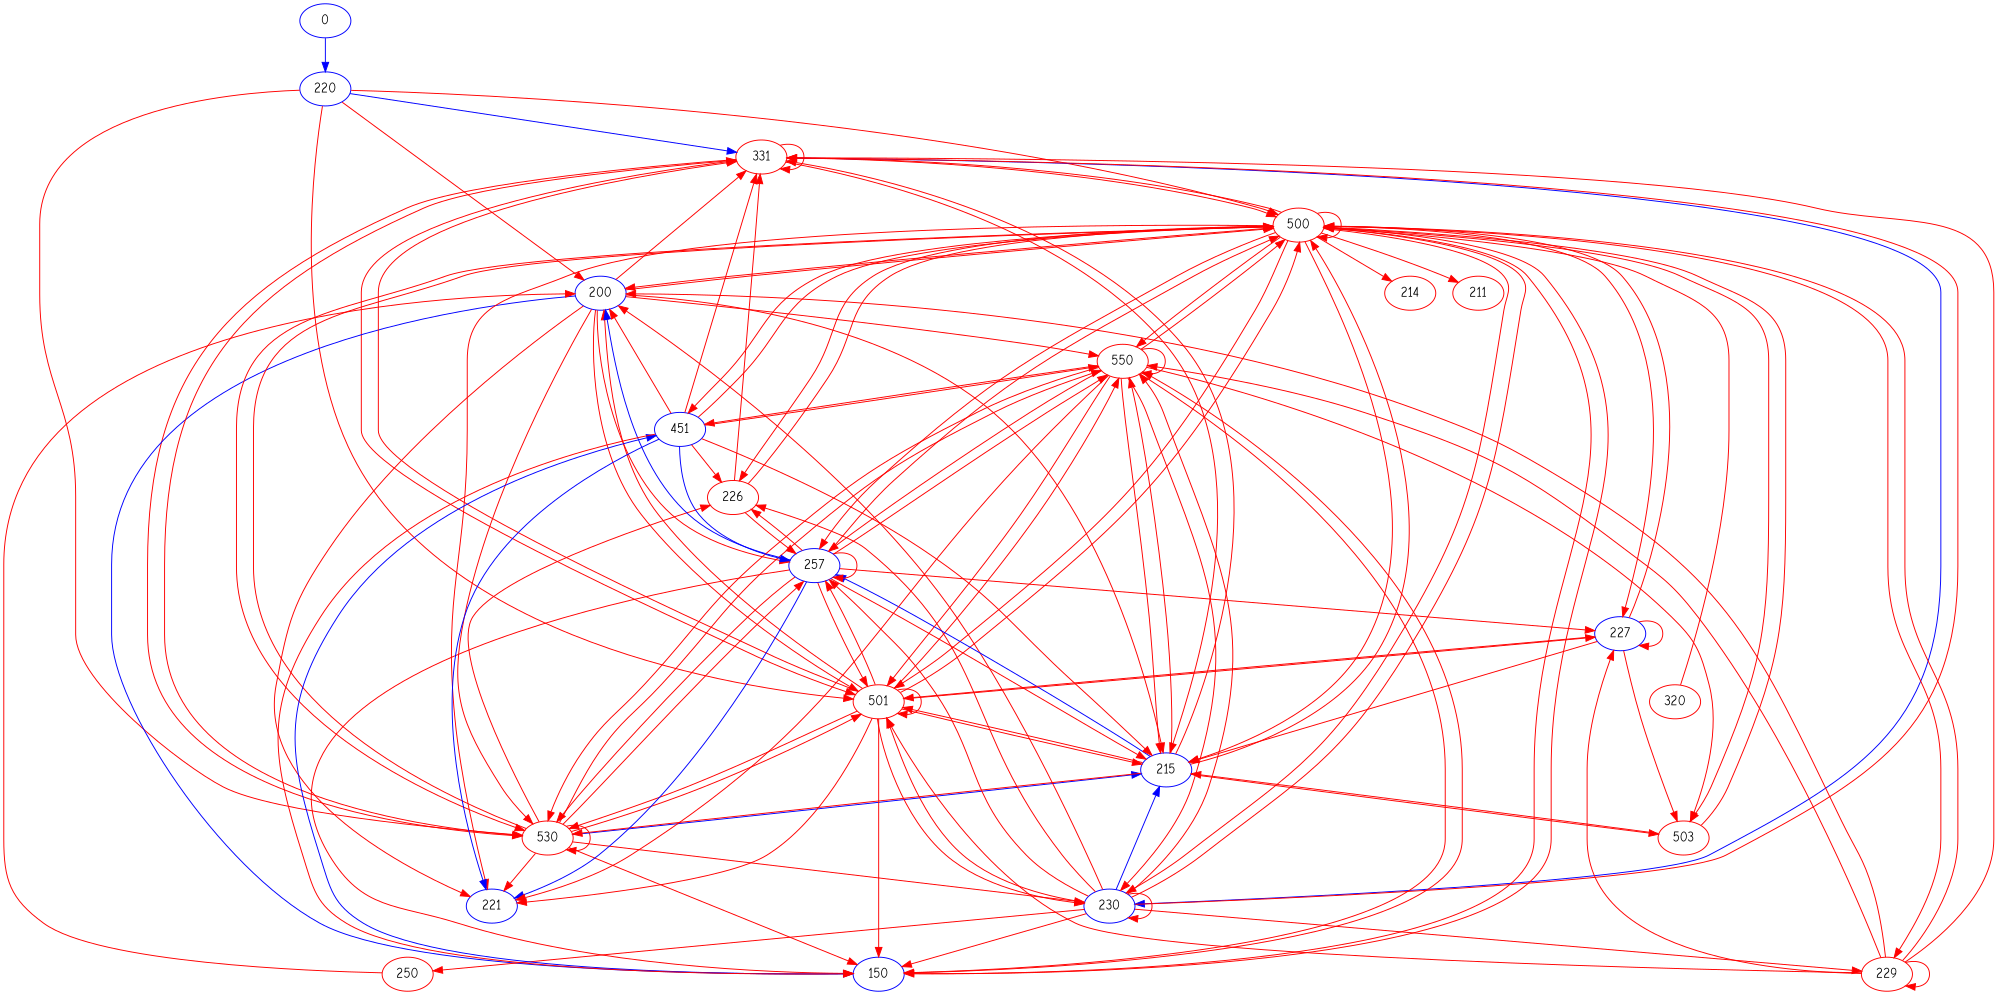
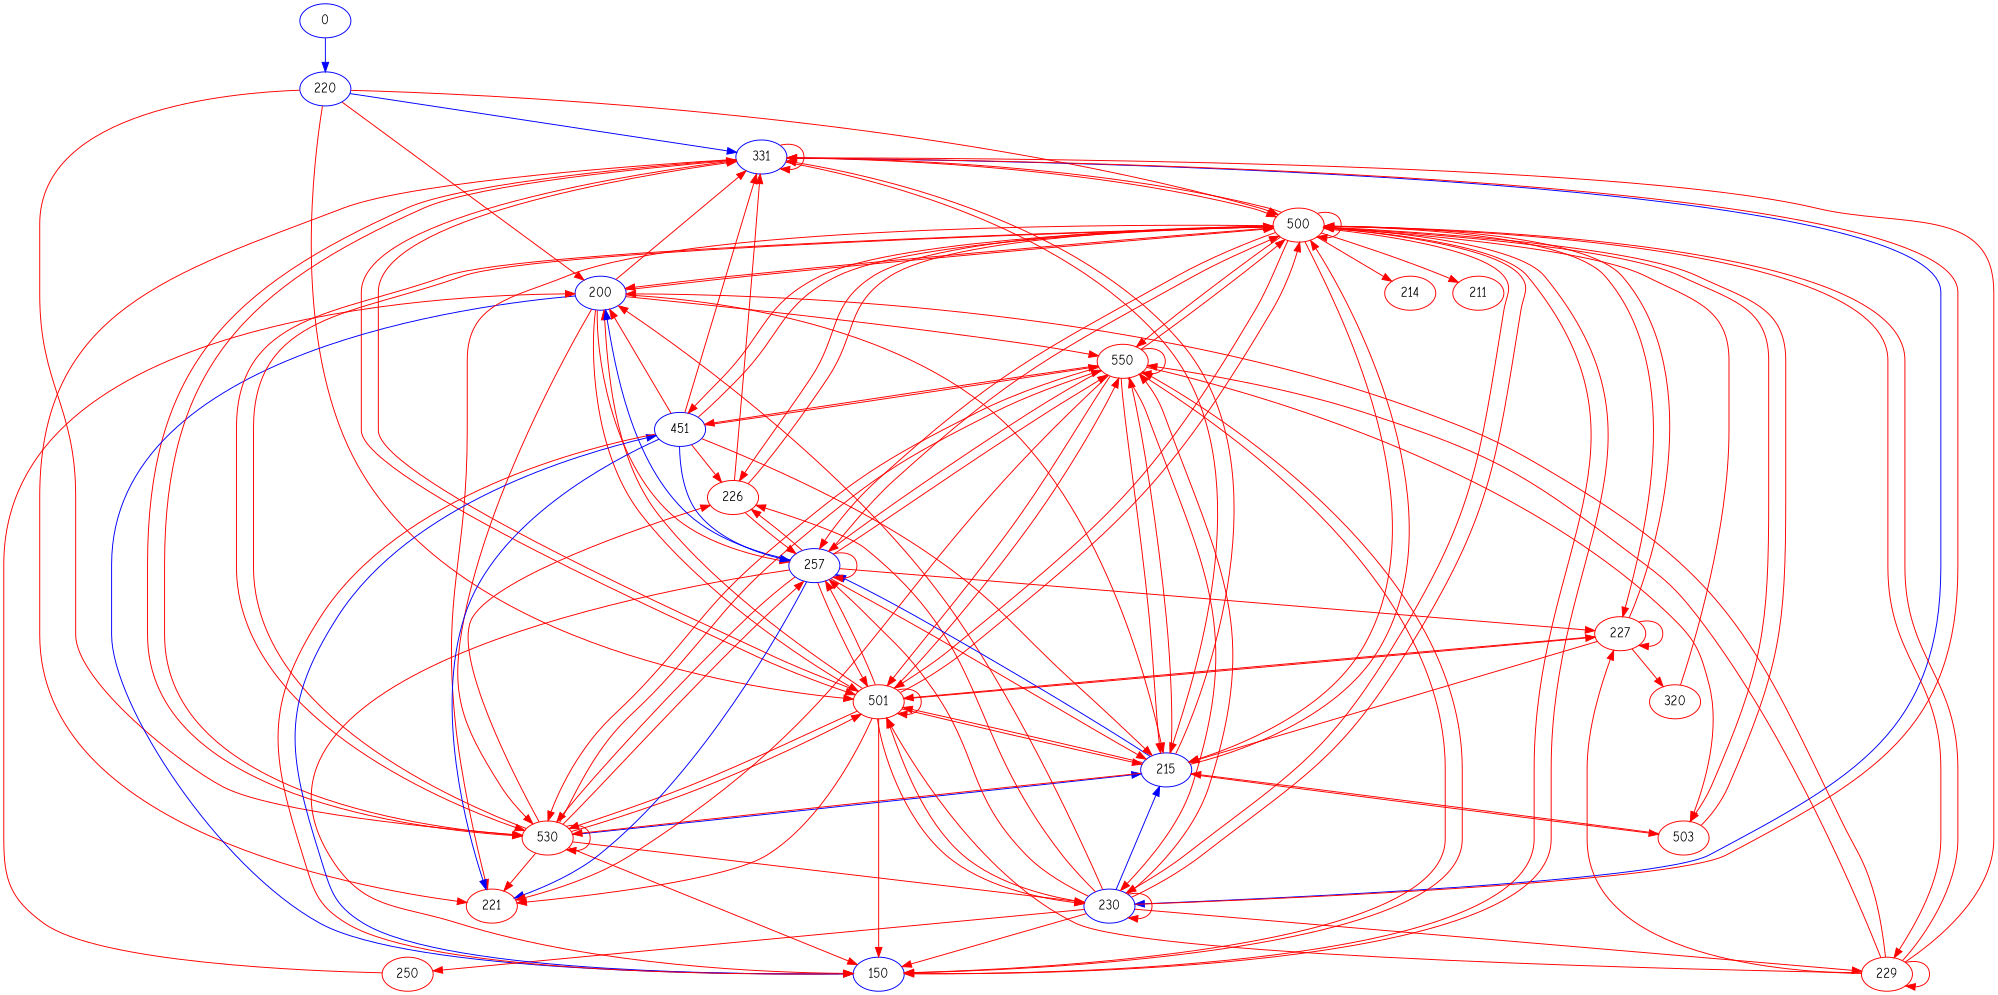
(761, 157) -> (761, 157)
(305, 588) -> (54, 409)
(1620, 634) -> (1620, 634)
(1645, 732) -> (1645, 664)
(492, 906) -> (492, 906)
